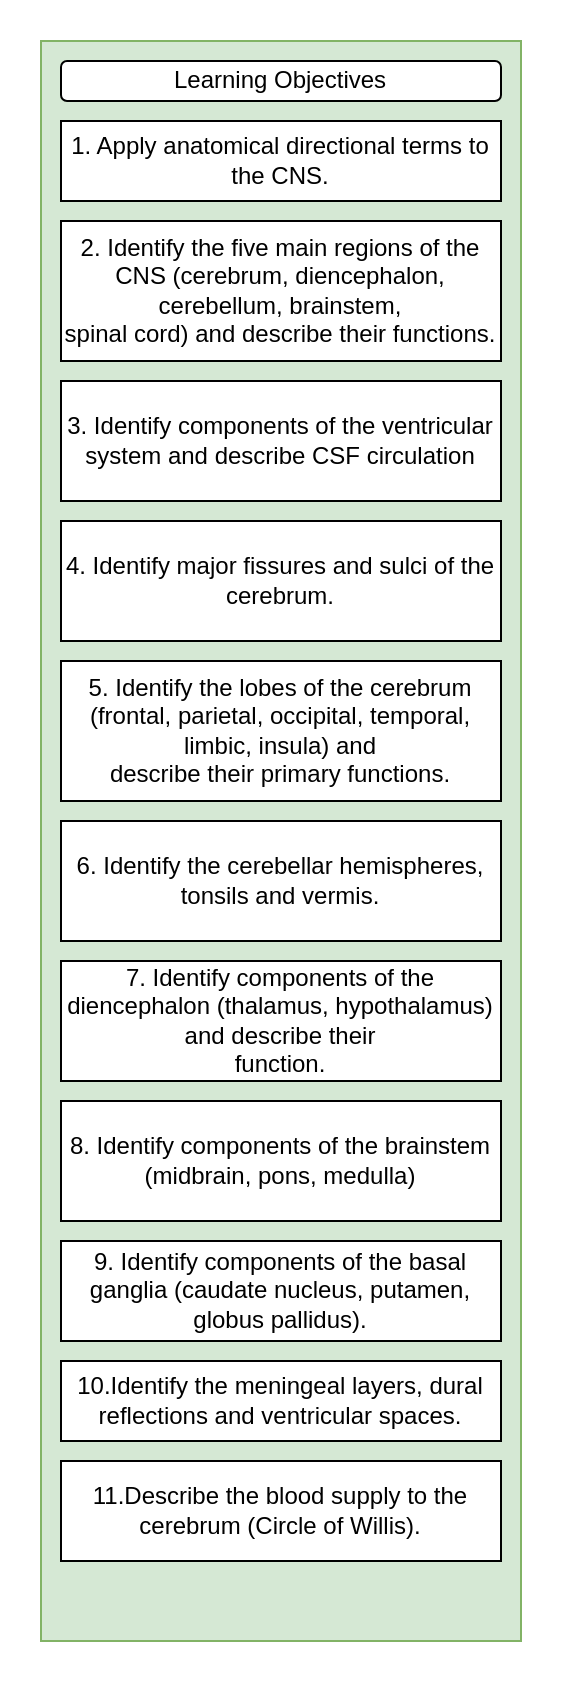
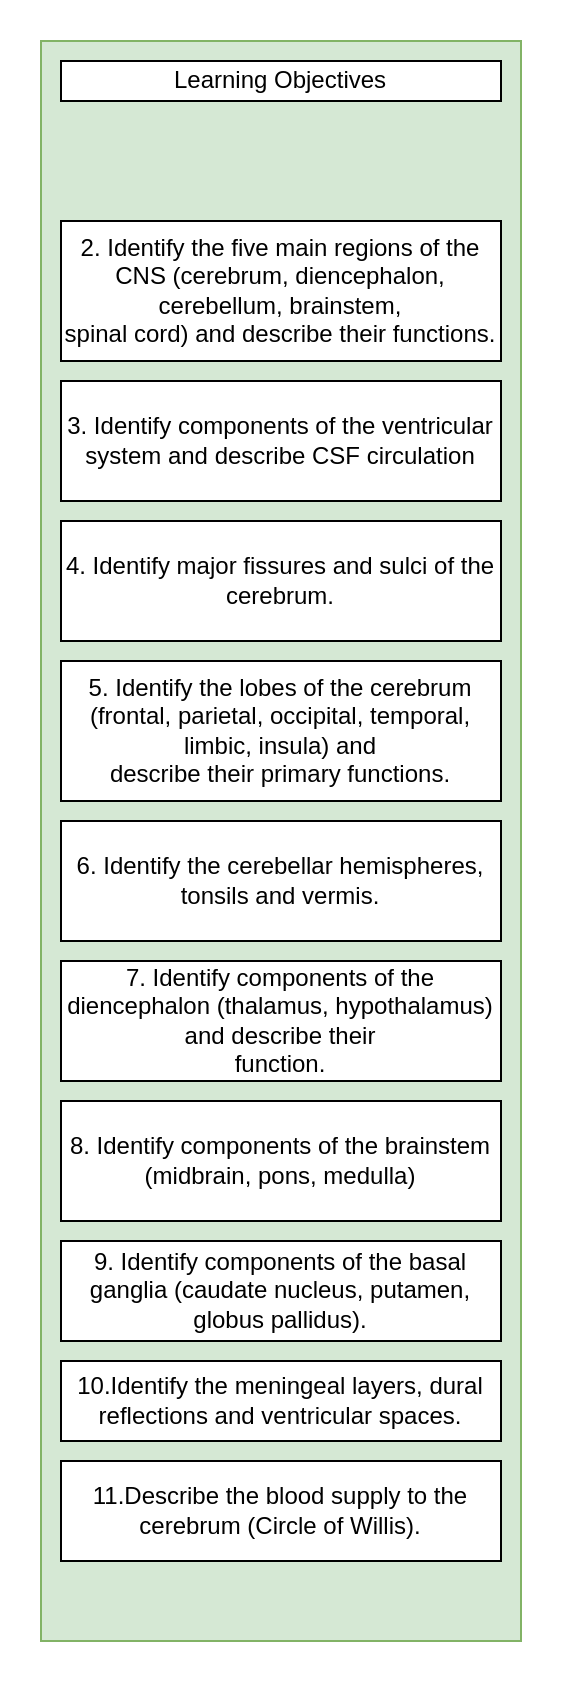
(281, 81) -> (281, 81)
(281, 161) -> none
